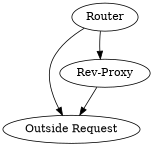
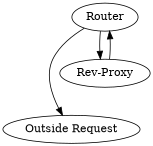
(90, 98) -> (110, 49)
